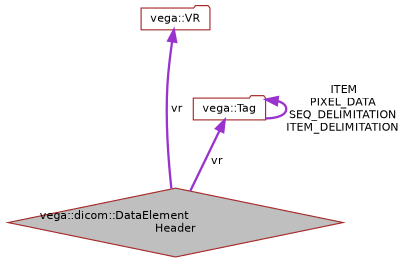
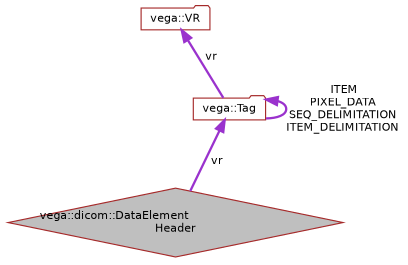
(167, 115) -> (206, 69)
